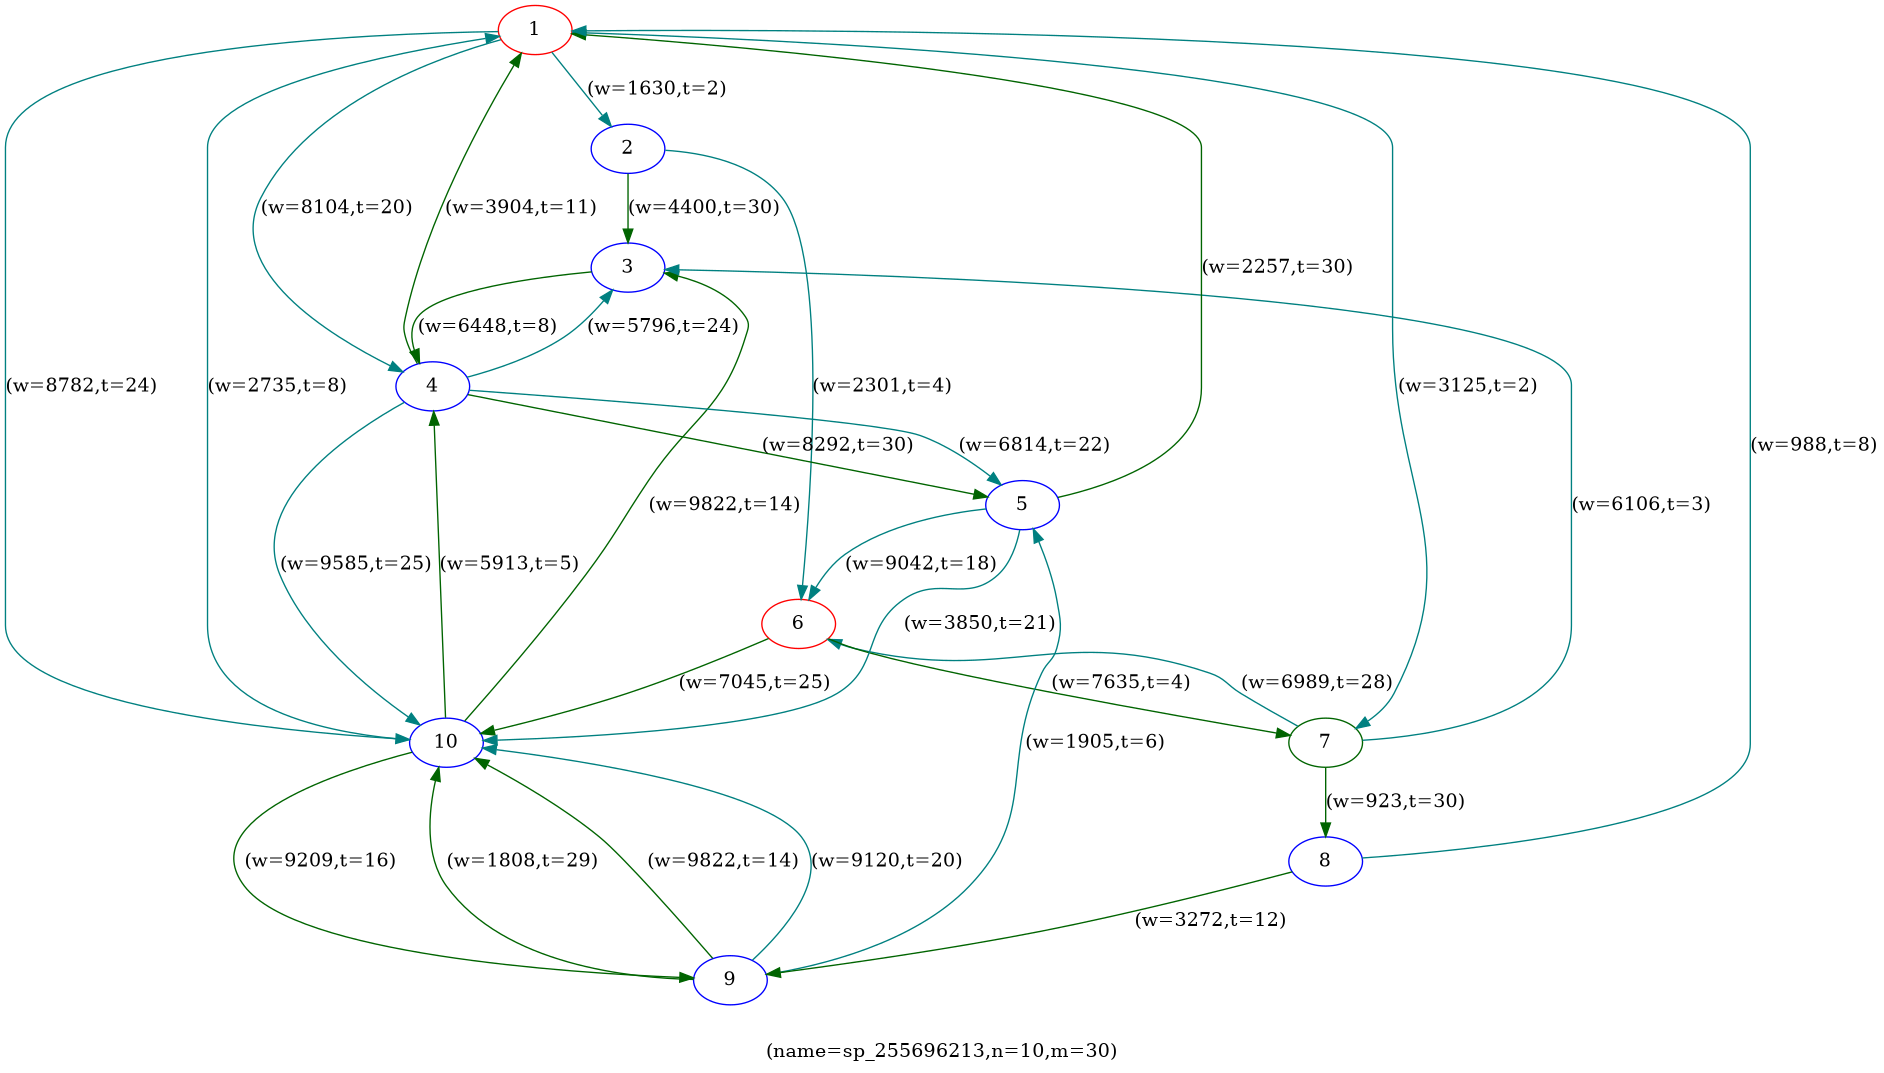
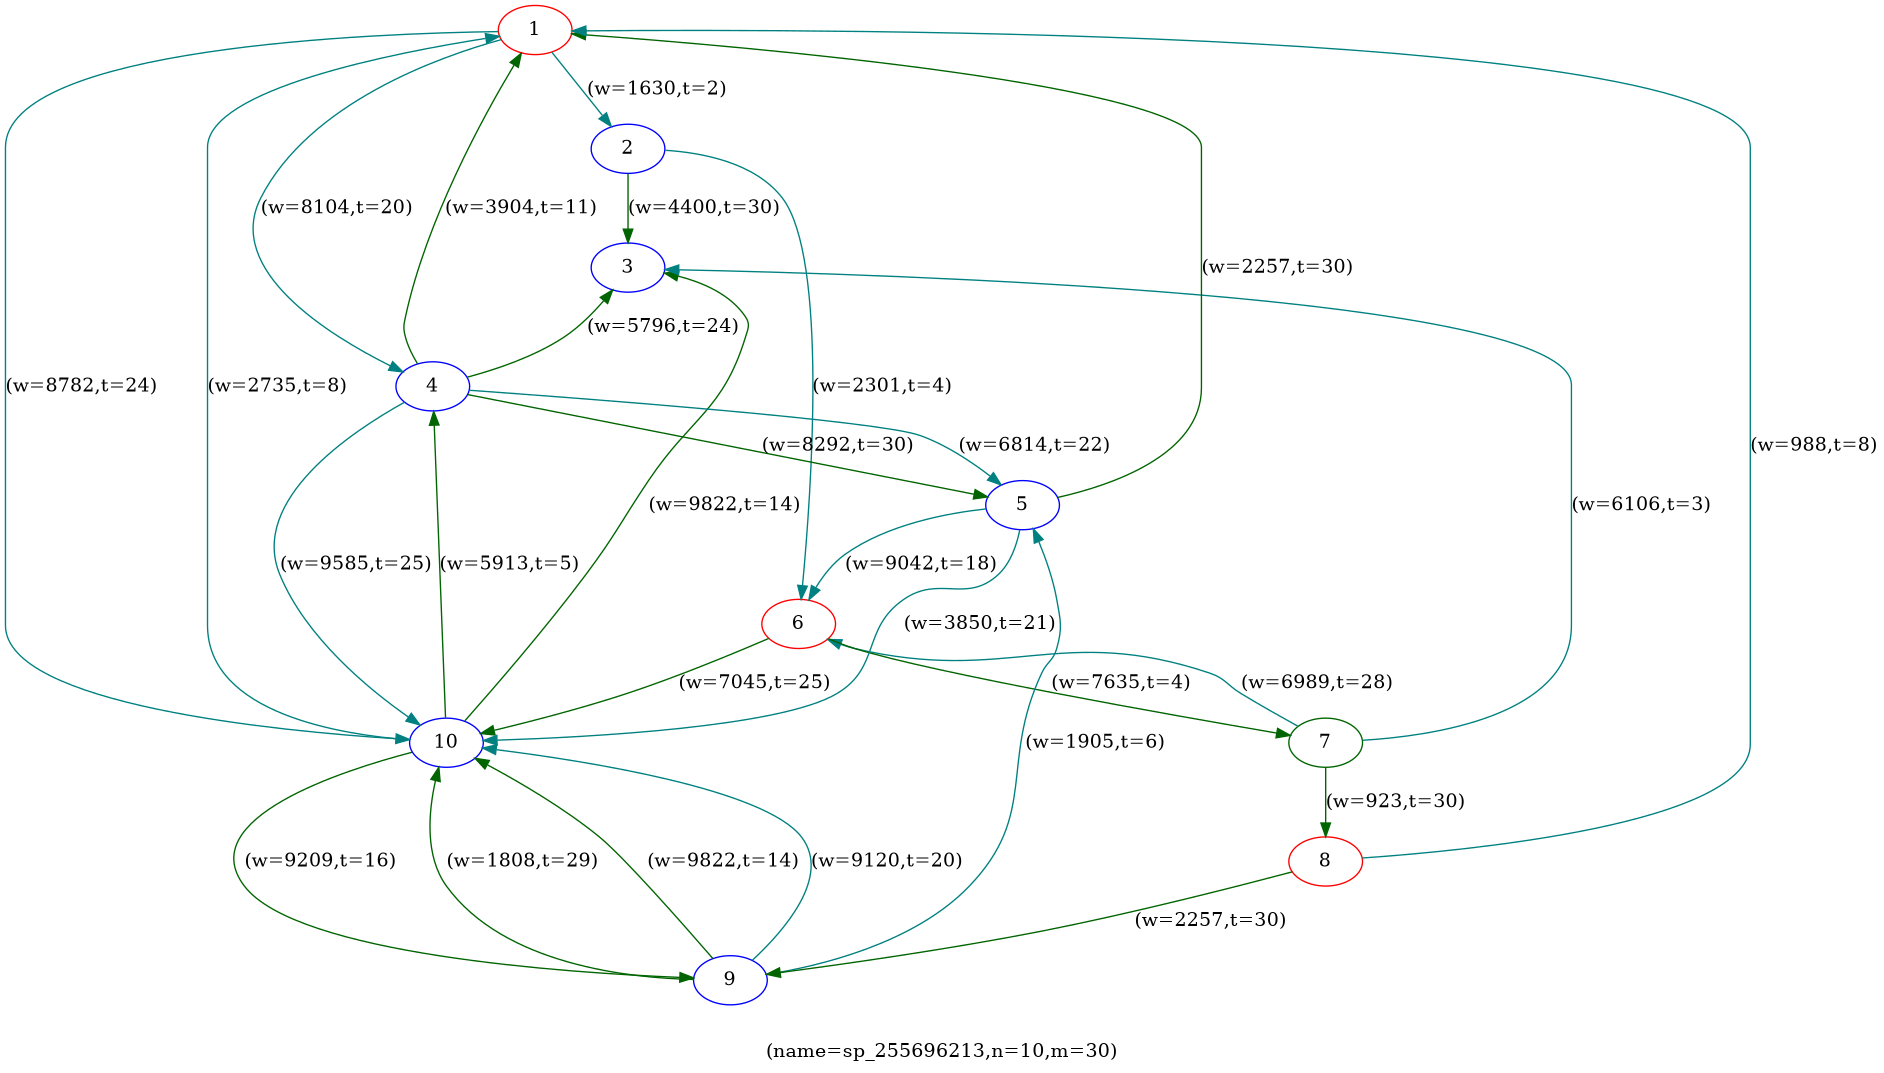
(1285, 94) -> none
(484, 288) -> none
(542, 350) -> (542, 350)
(1326, 861) -> (1326, 861)
(1211, 921) -> (1211, 921)
